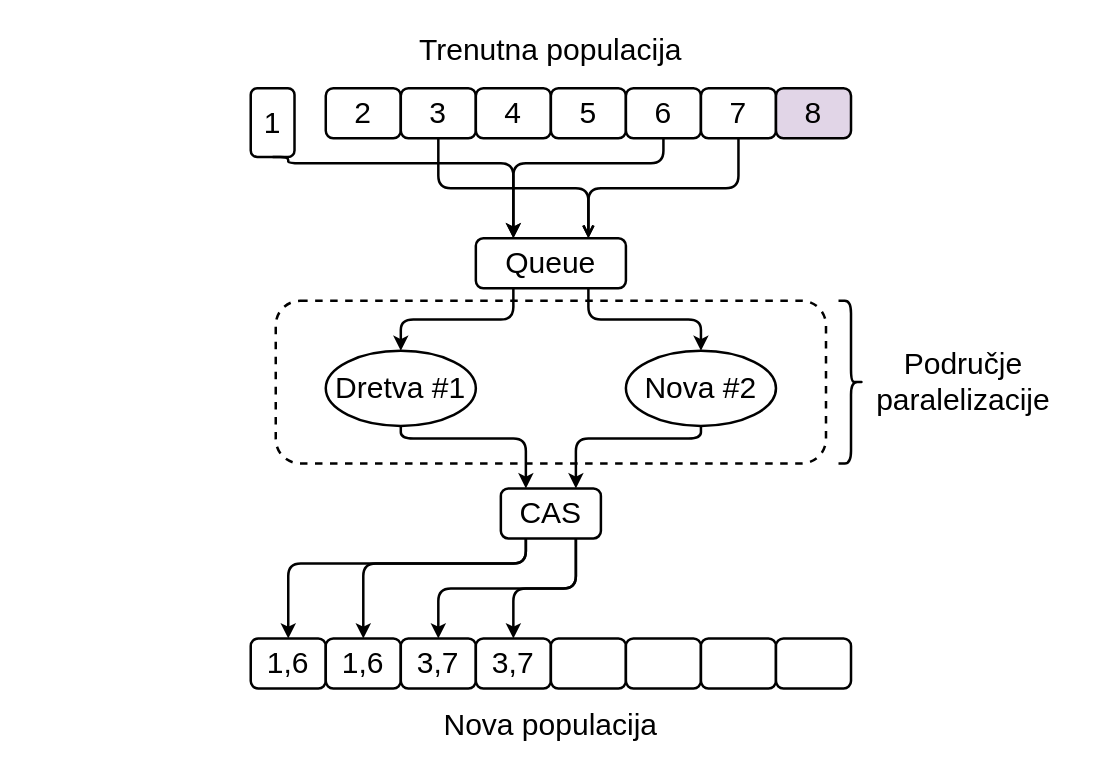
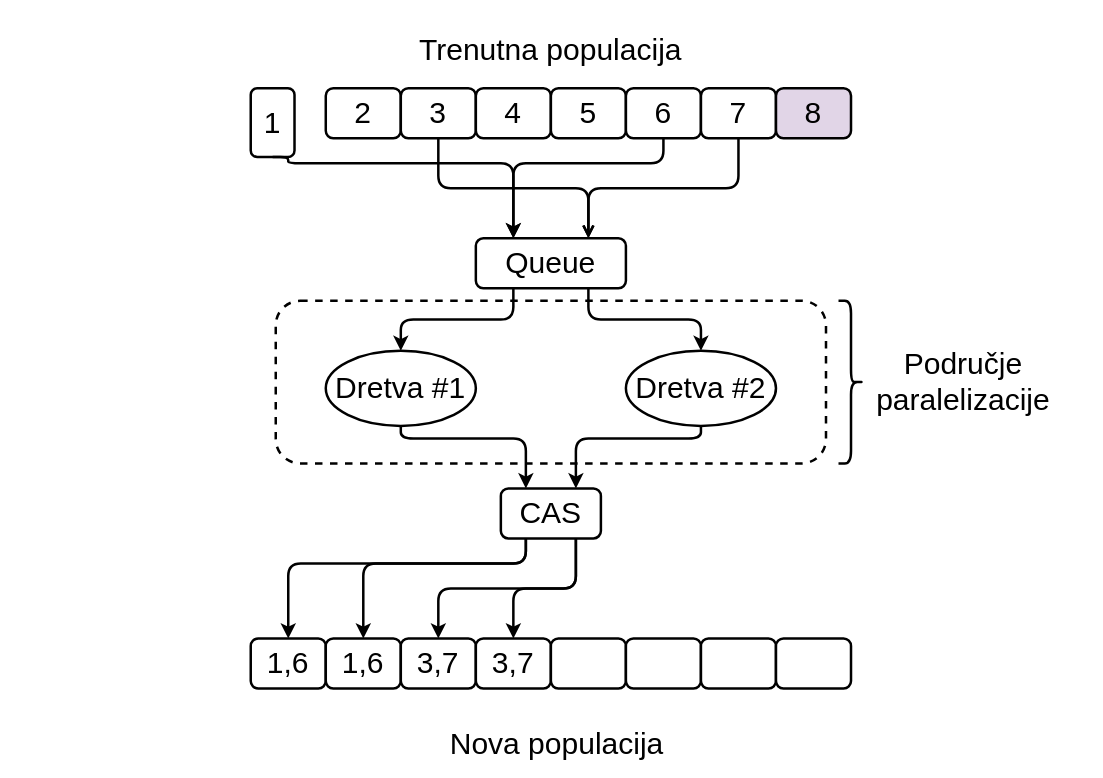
(701, 388) -> (701, 388)
(551, 726) -> (557, 744)
